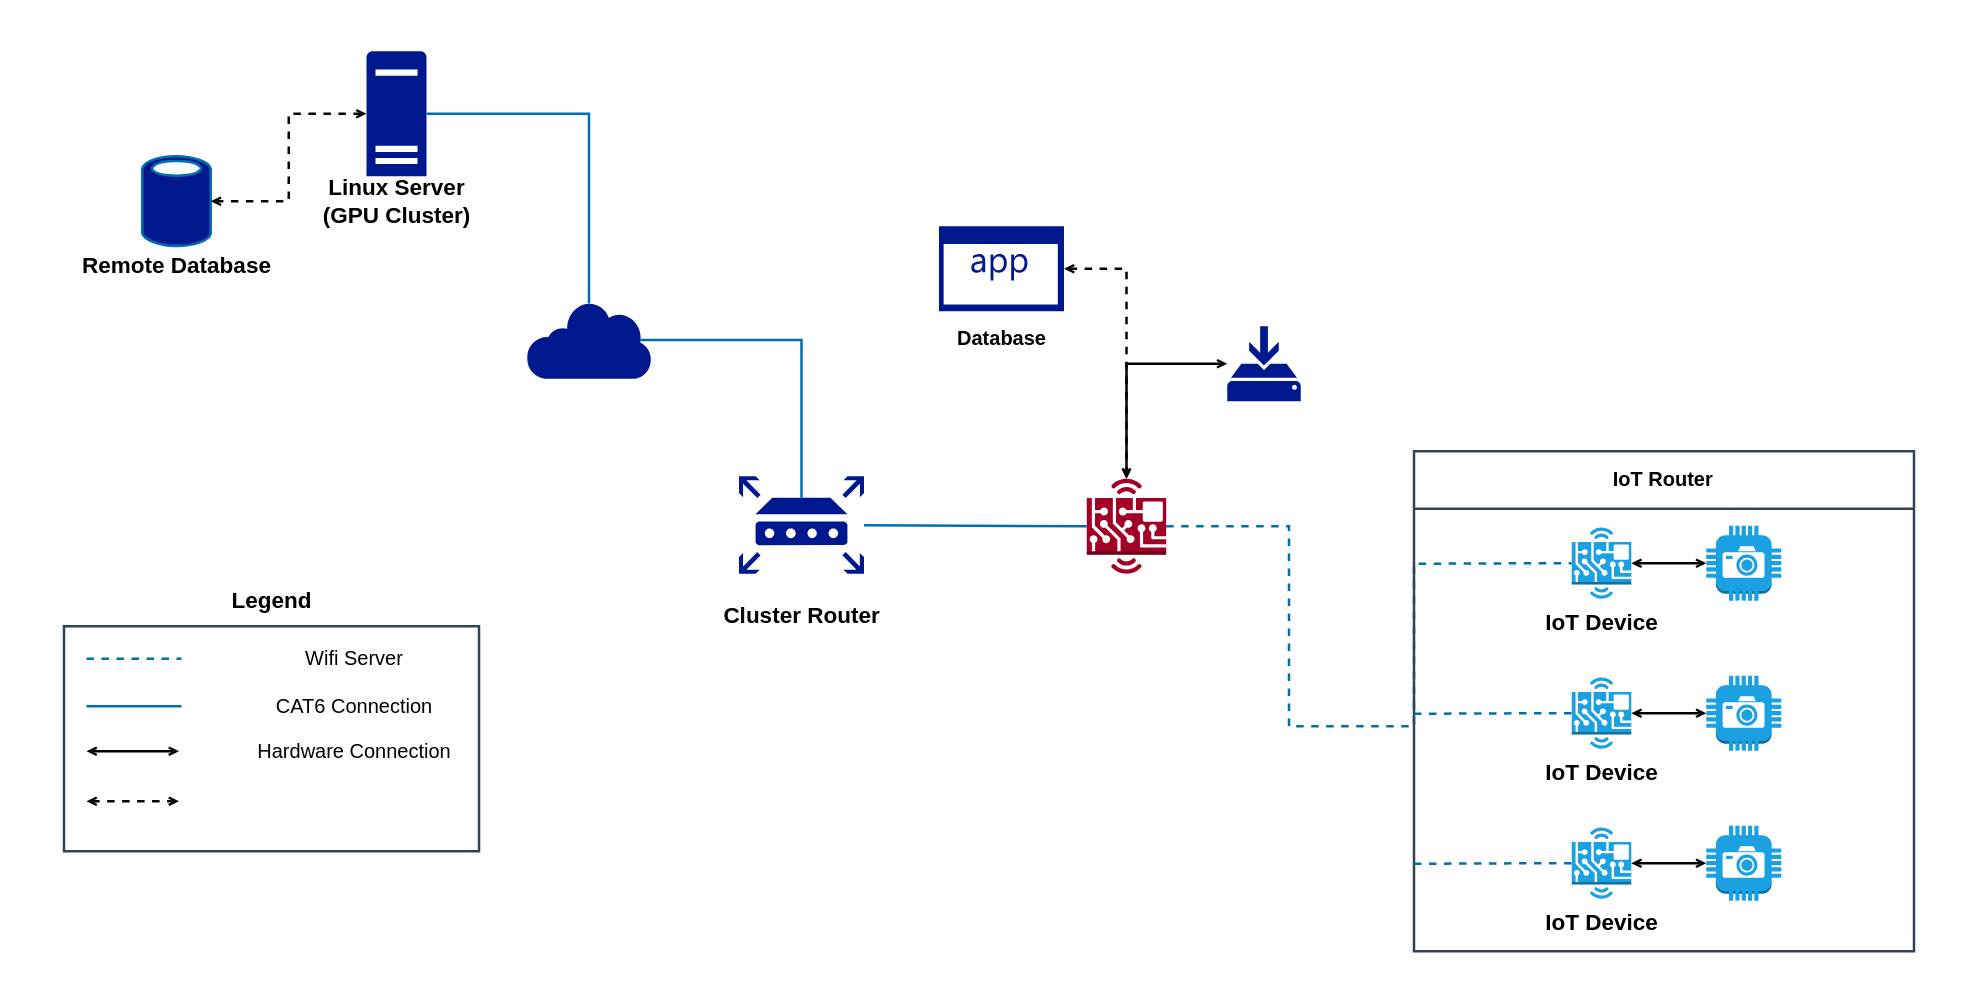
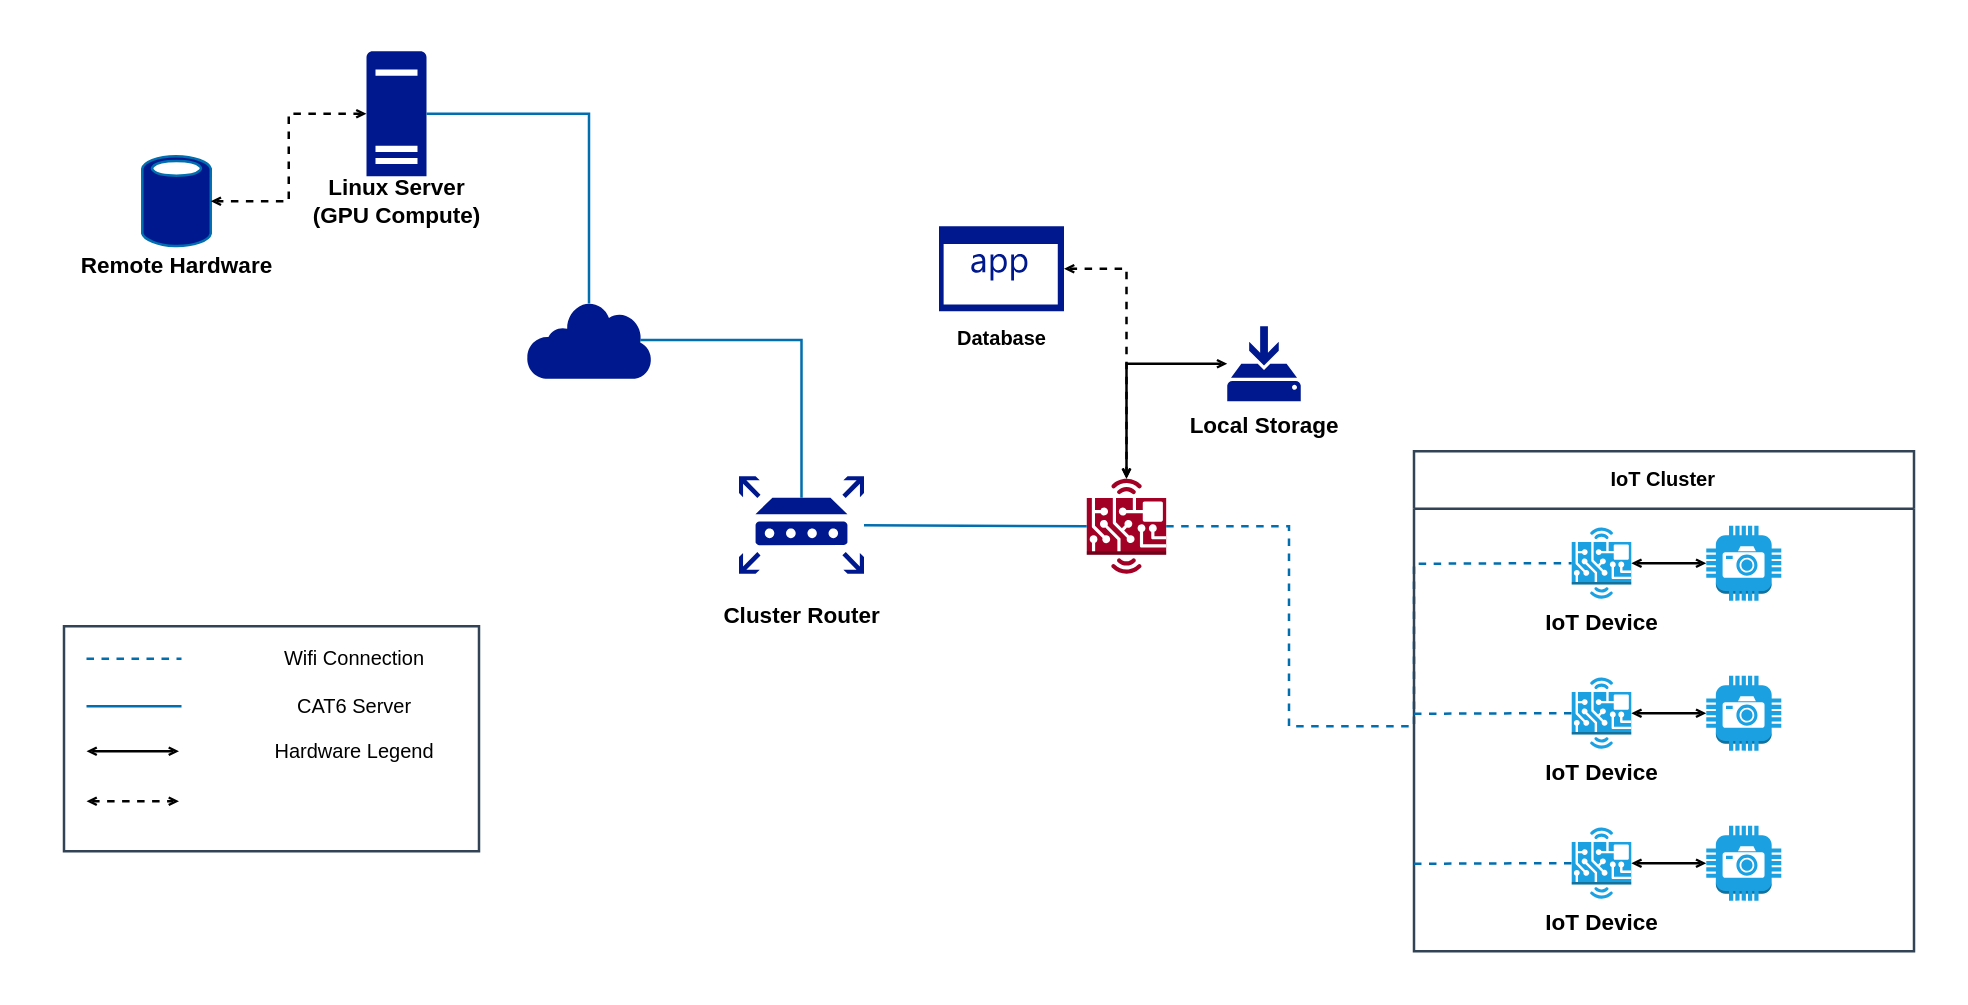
(398, 201) -> (398, 201)
(178, 264) -> (178, 264)
none -> (1264, 426)
(1663, 480) -> (1663, 480)
(271, 601) -> none
(355, 659) -> (355, 659)
(355, 706) -> (355, 706)
(355, 751) -> (355, 751)
